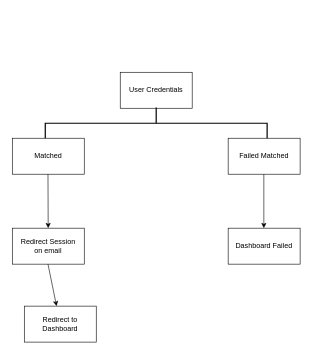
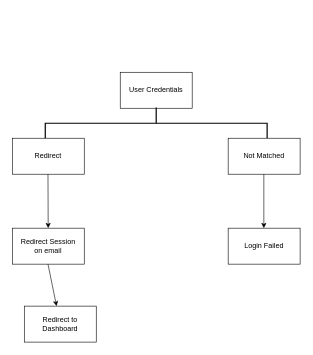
(48, 156) -> (48, 156)
(264, 156) -> (264, 156)
(264, 246) -> (264, 246)
